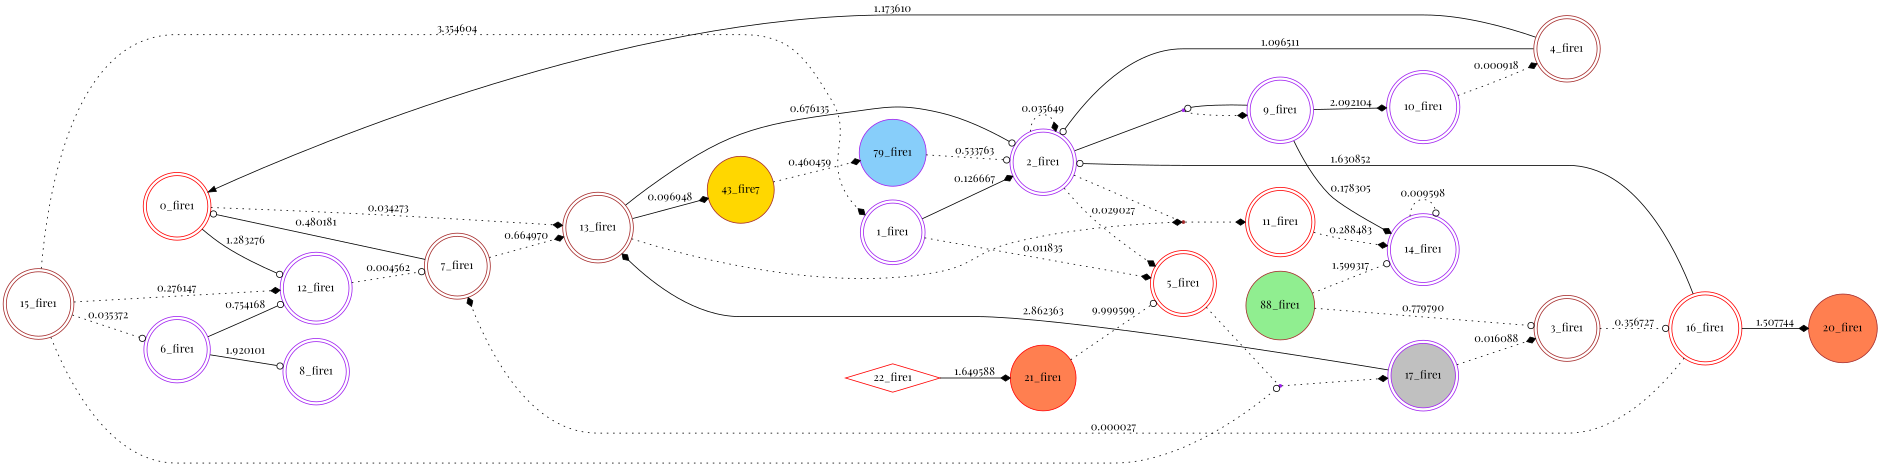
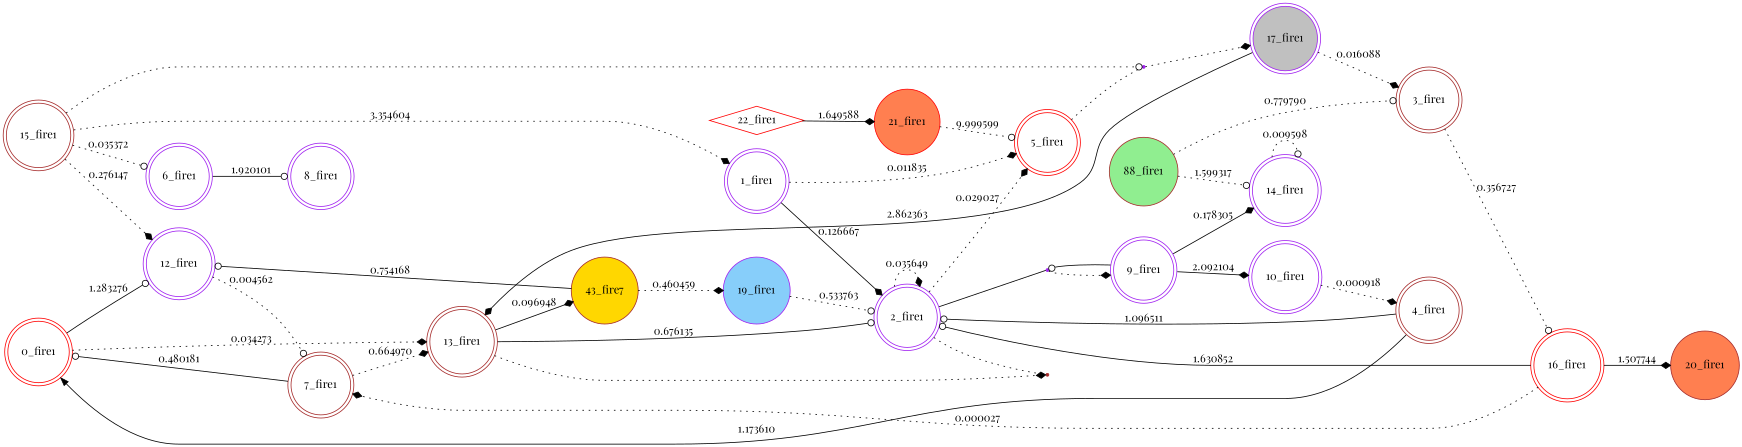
(893, 153) -> (757, 291)
(1280, 222) -> none
(243, 321) -> (396, 277)
